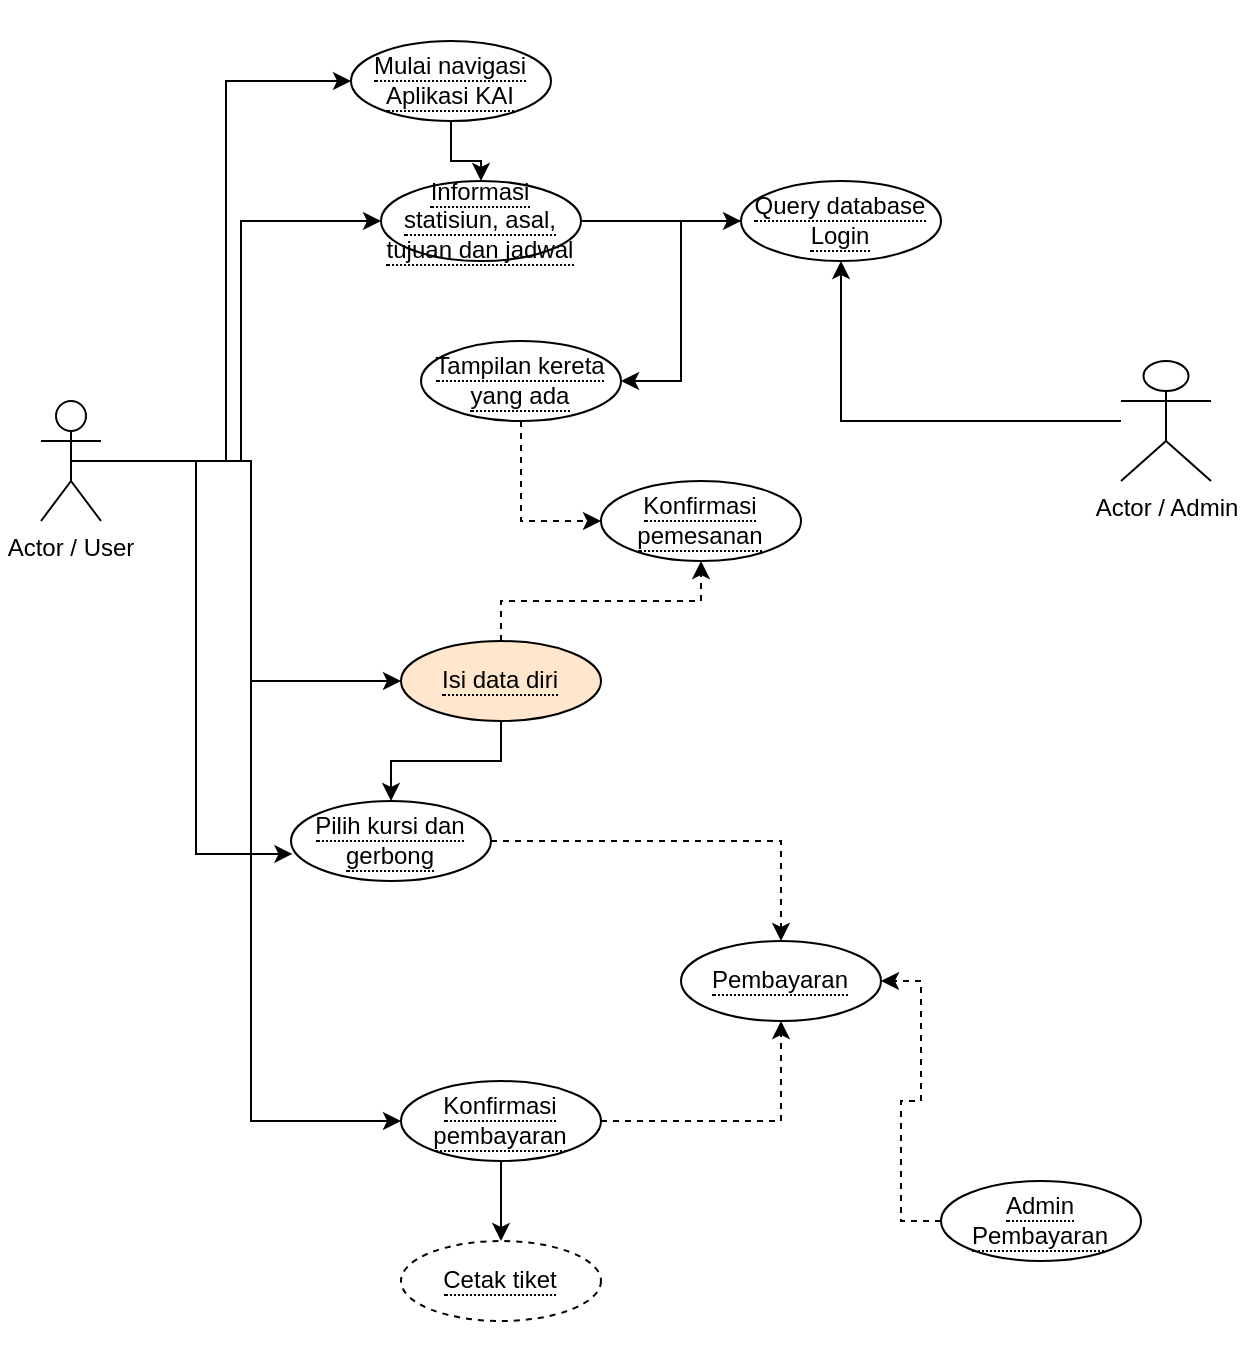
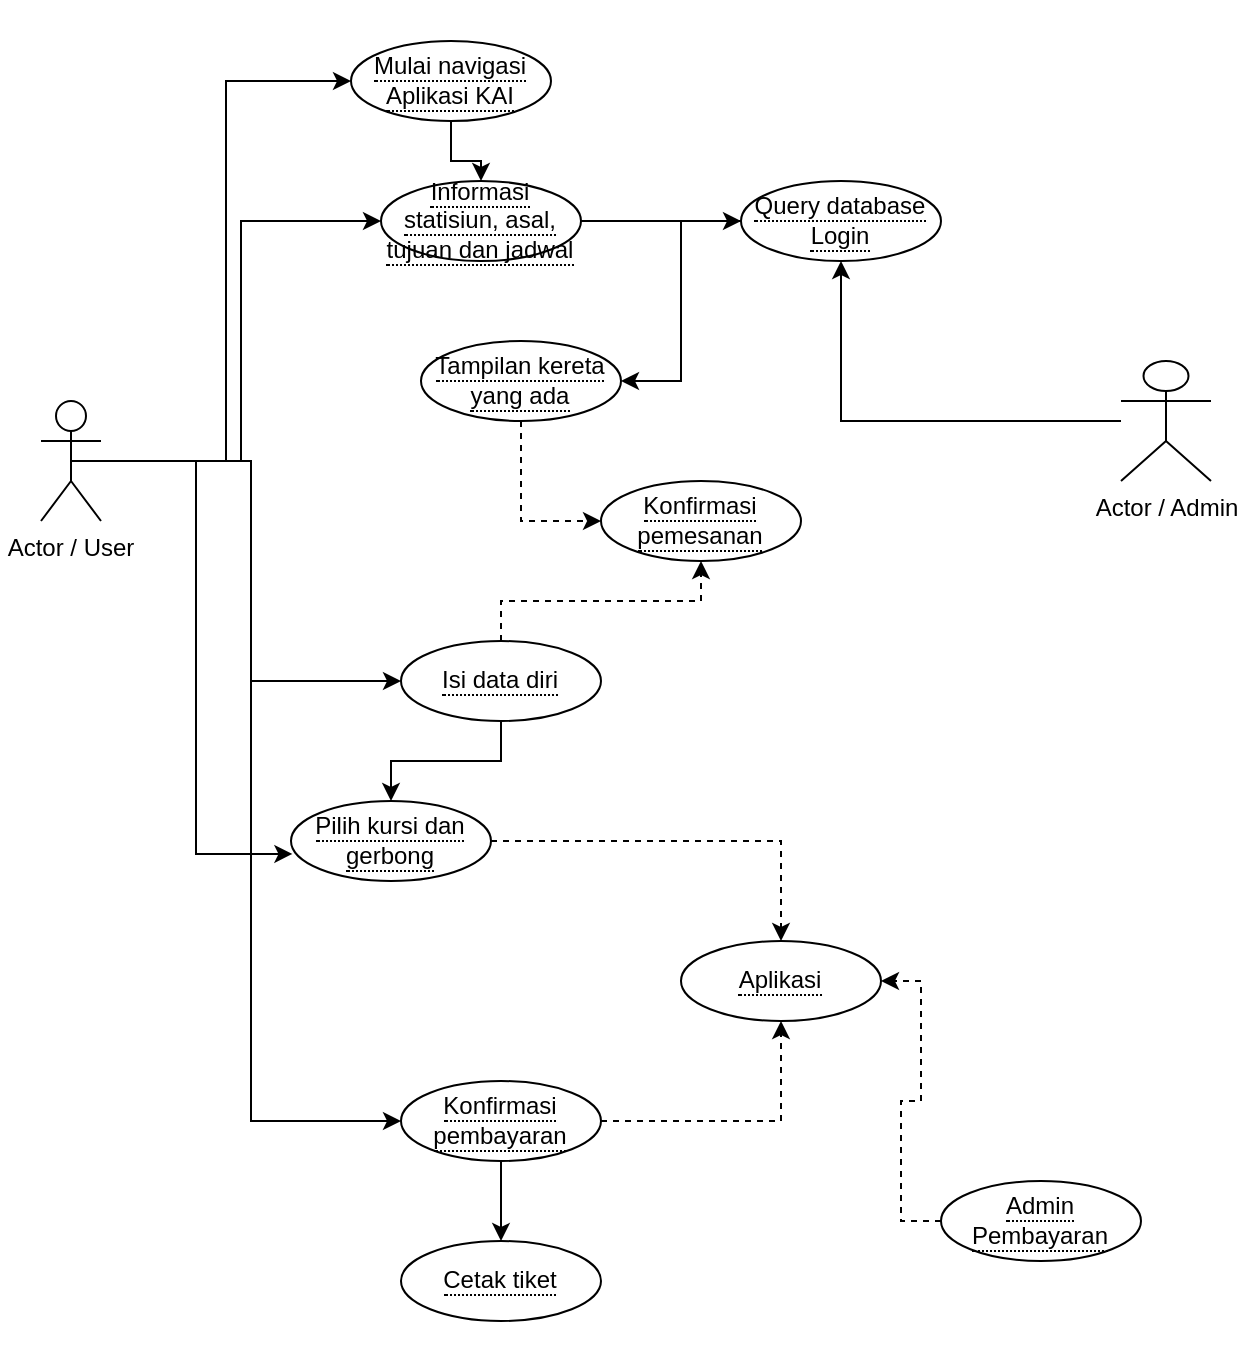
(501, 681) -> (501, 681)
(781, 981) -> (781, 981)
(501, 1281) -> (501, 1281)
